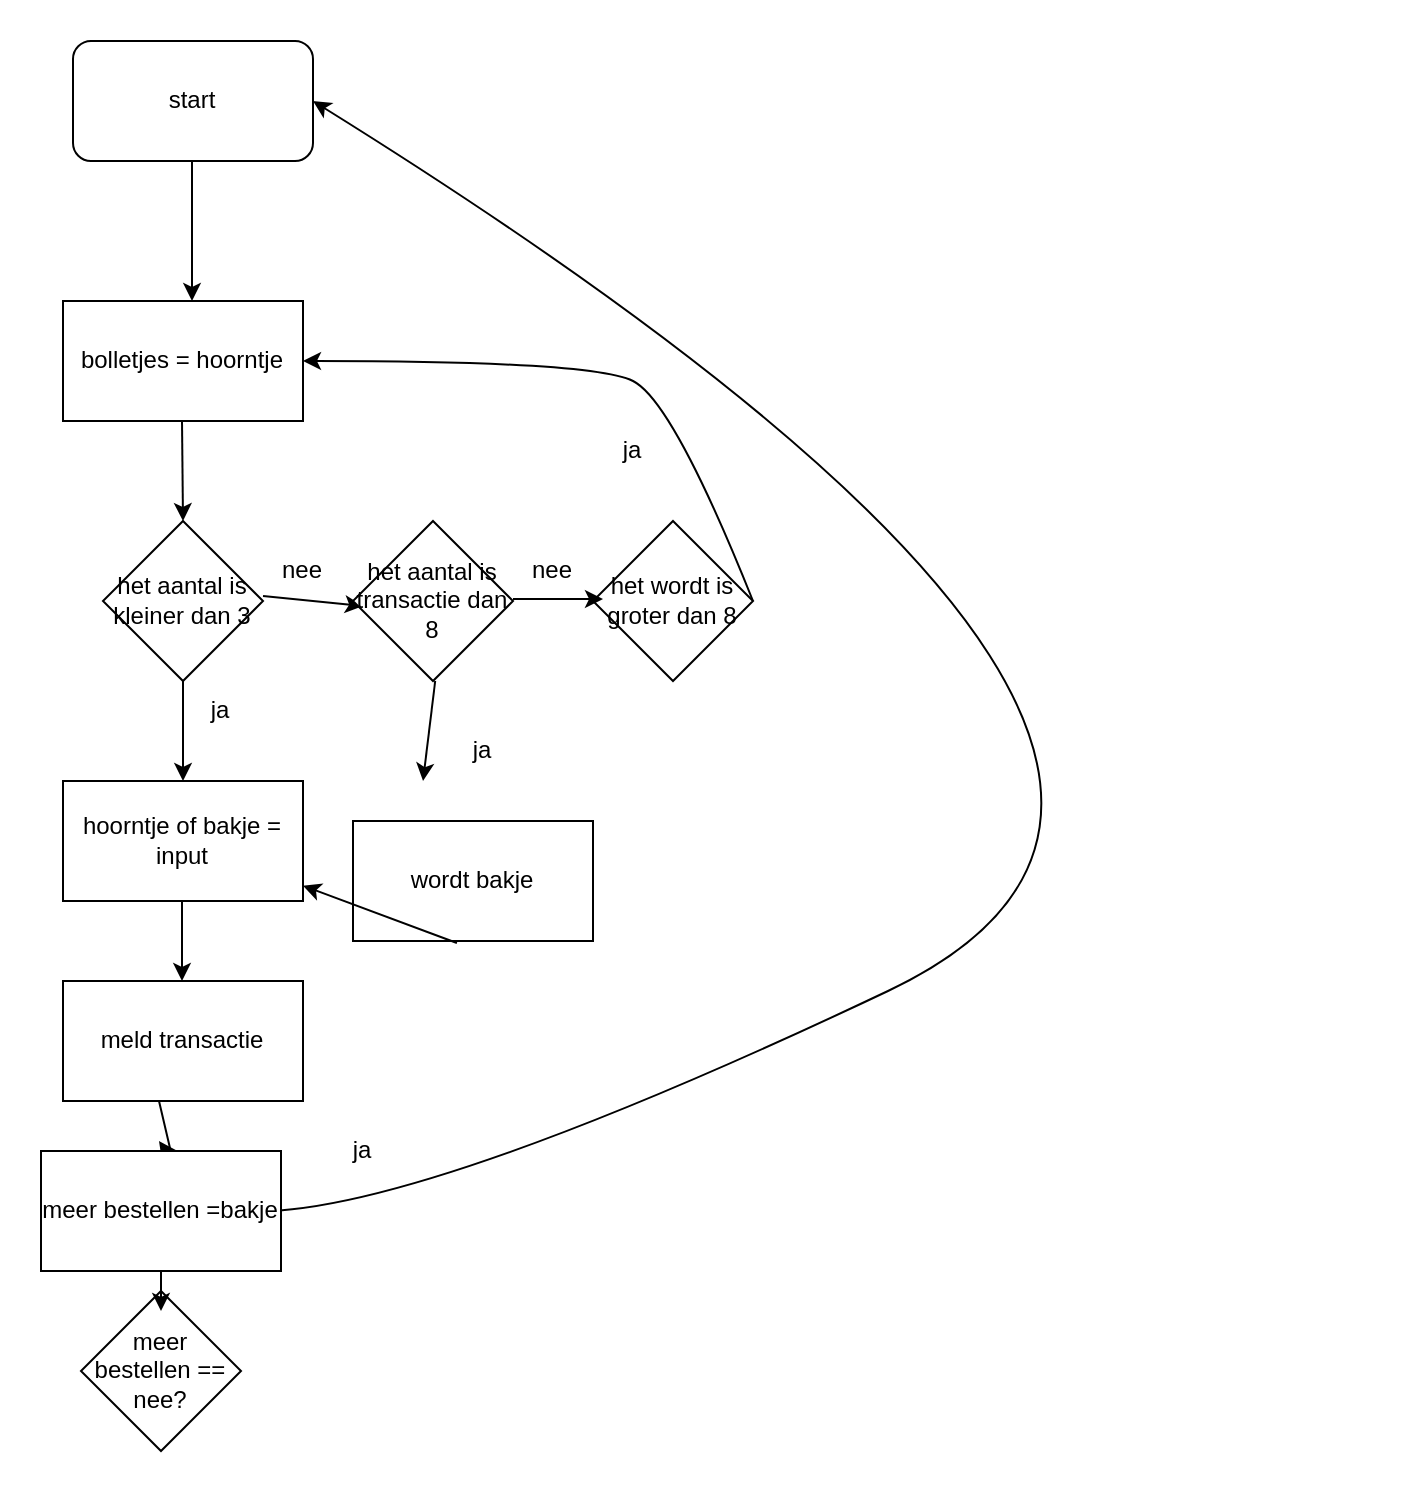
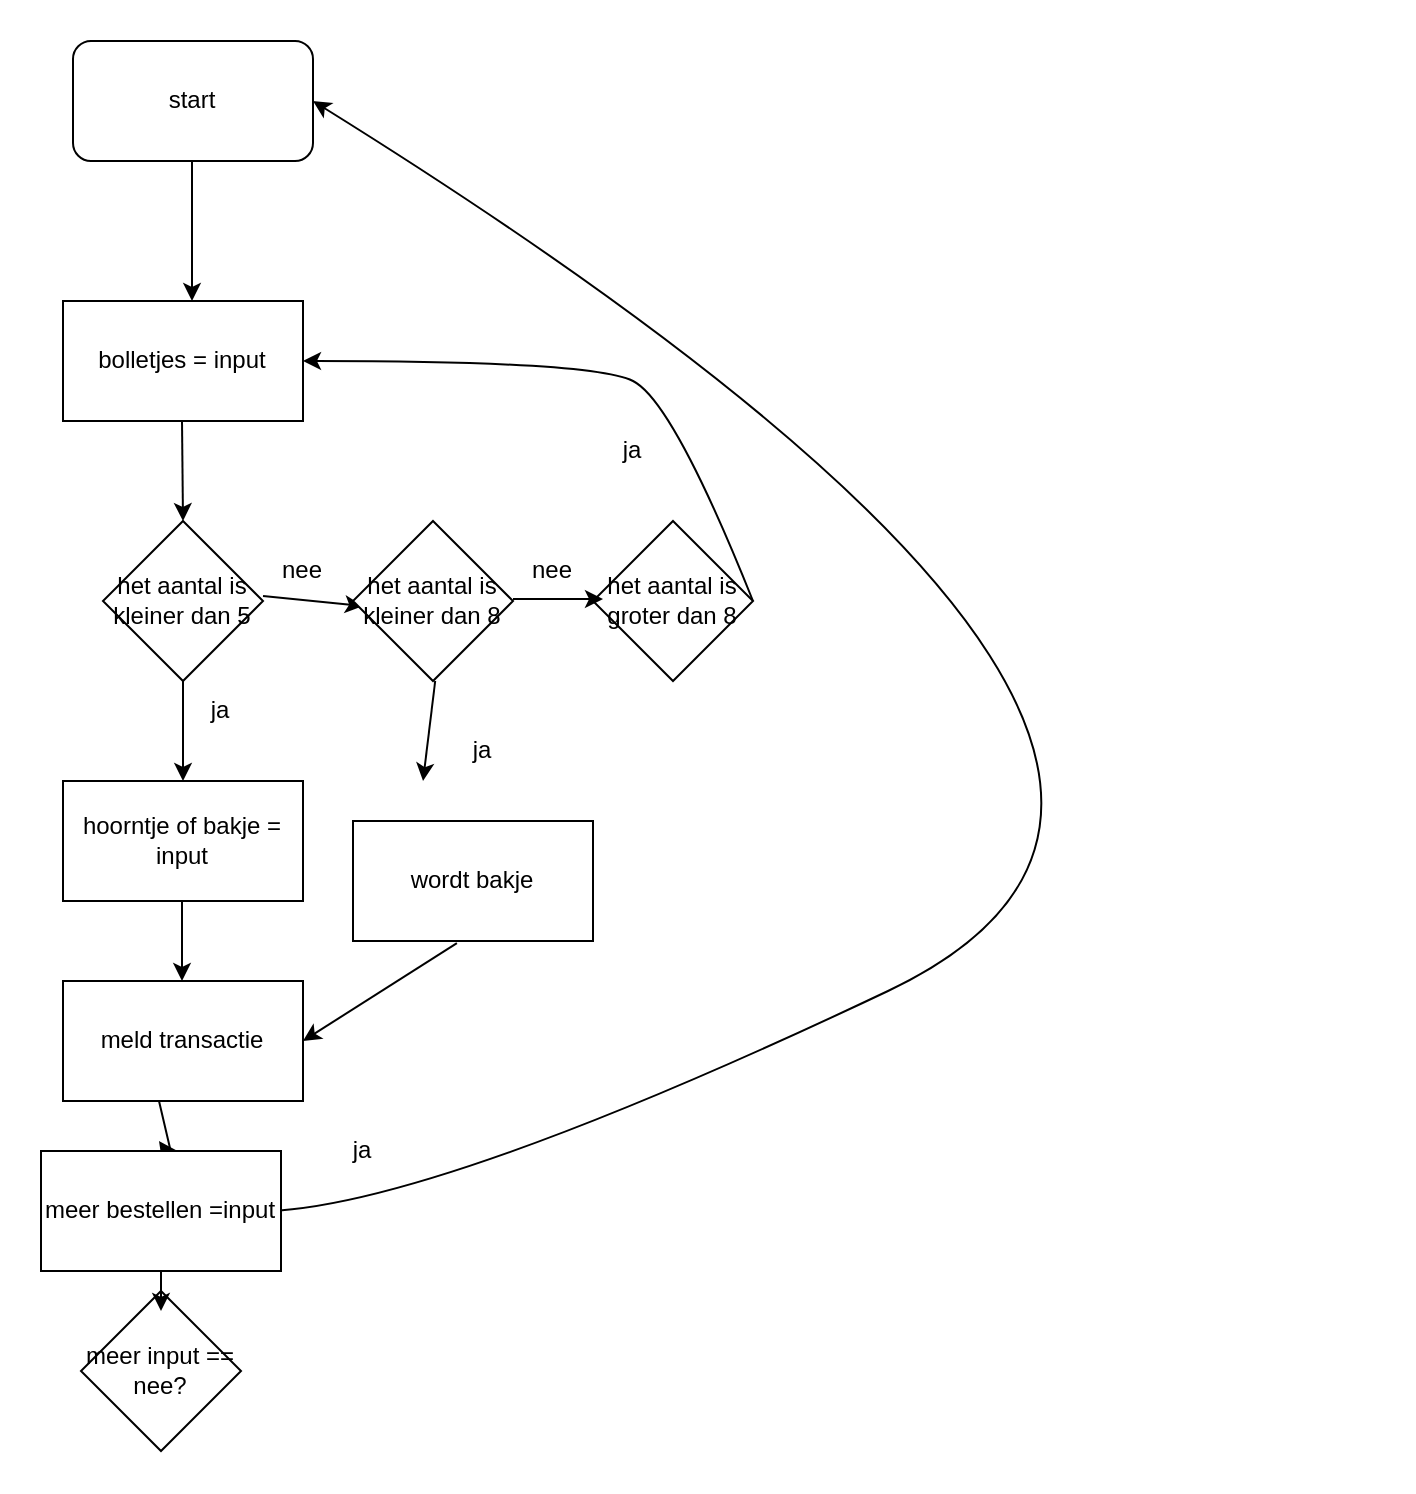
(183, 361) -> (183, 361)
(183, 601) -> (183, 601)
(433, 601) -> (433, 601)
(673, 601) -> (673, 601)
(386, 917) -> (386, 988)
(161, 1211) -> (161, 1211)
(161, 1371) -> (161, 1371)
